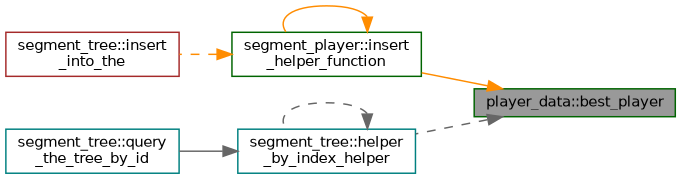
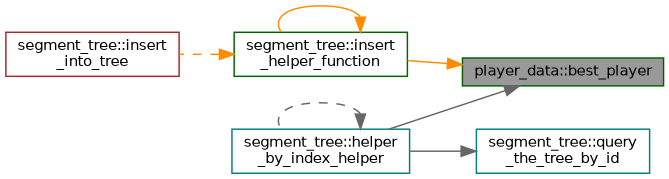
(92, 54) -> (92, 54)
(327, 54) -> (321, 54)
(452, 127) -> (447, 110)
(201, 151) -> (435, 151)
